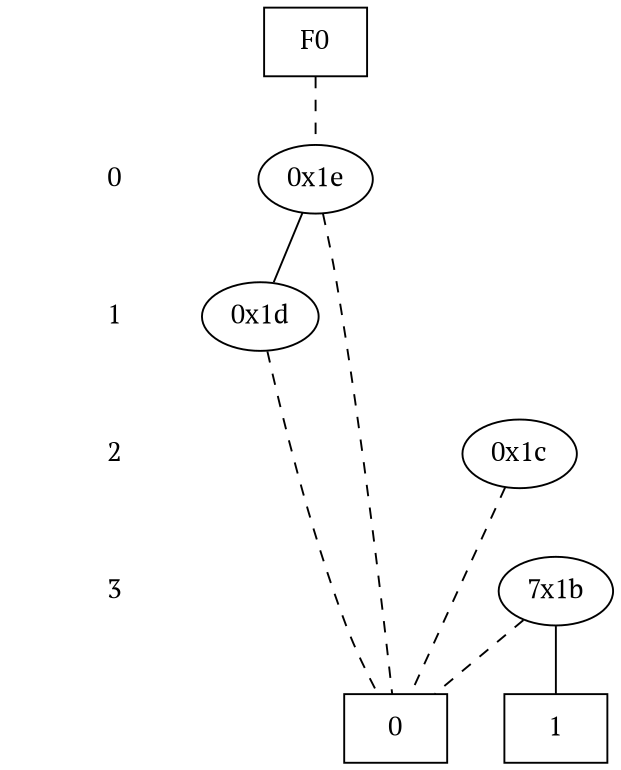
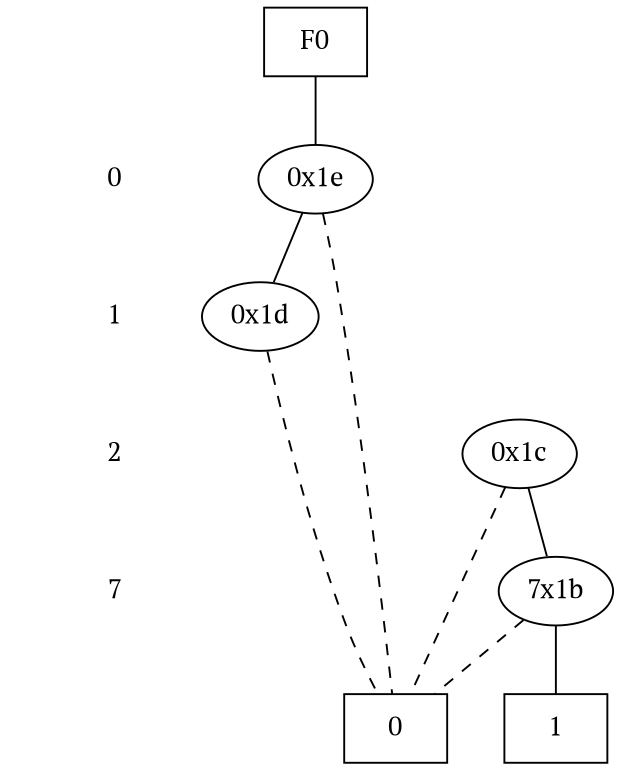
(316, 111) -> (316, 111)
none -> (538, 522)
(115, 591) -> (115, 591)
